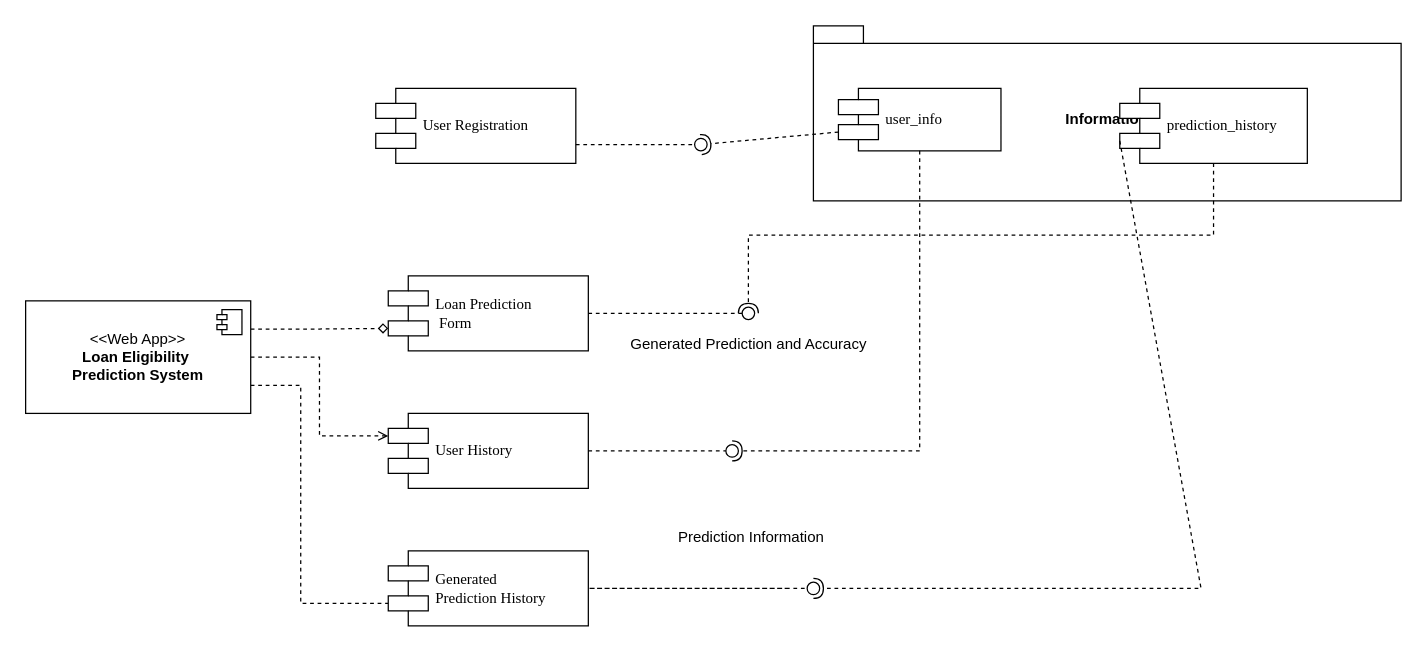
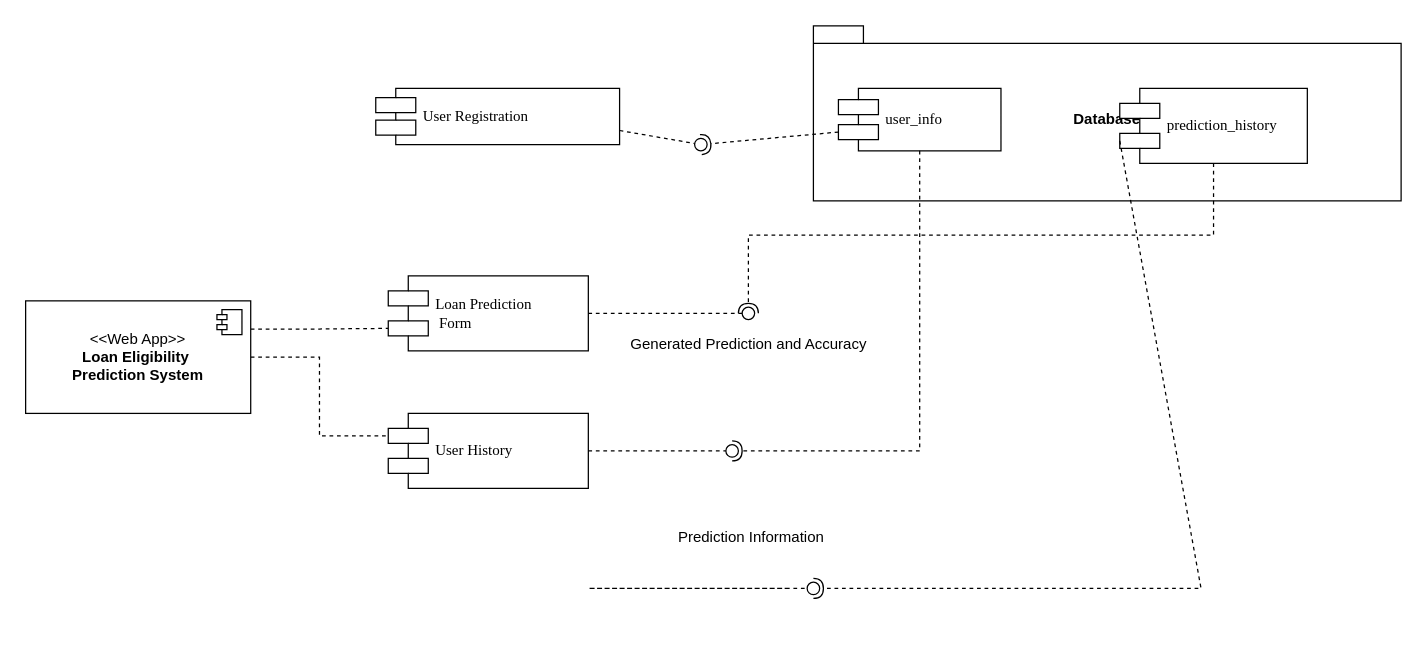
(1107, 119) -> (1107, 119)
(476, 126) -> (498, 116)
(377, 328) -> (382, 328)
(381, 436) -> (383, 436)
(301, 512) -> none
(488, 588) -> none
